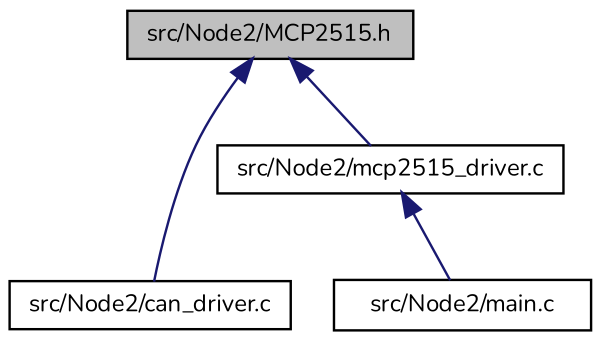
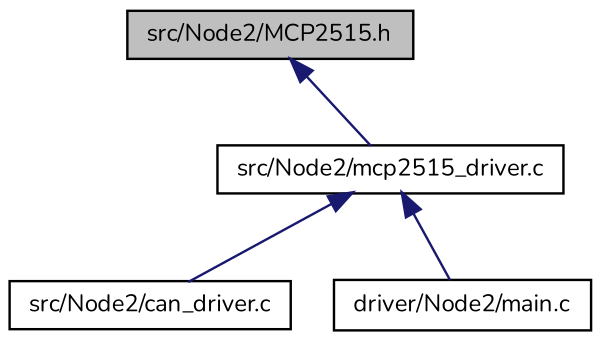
(184, 174) -> (260, 243)
(463, 305) -> (463, 305)
